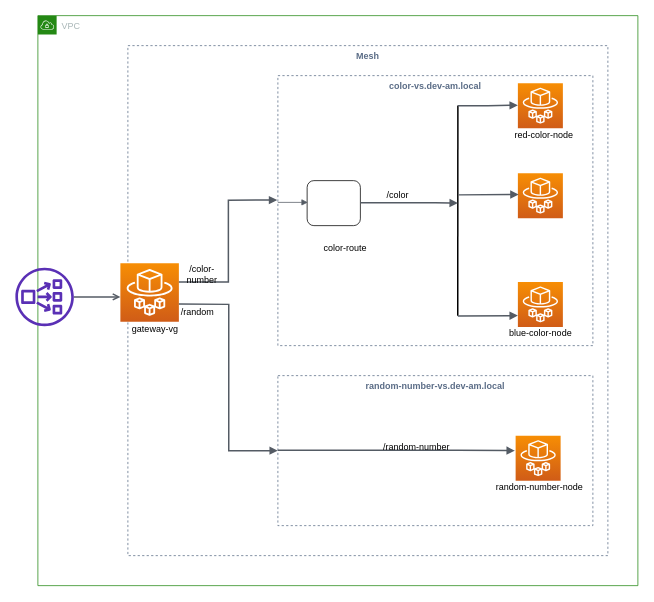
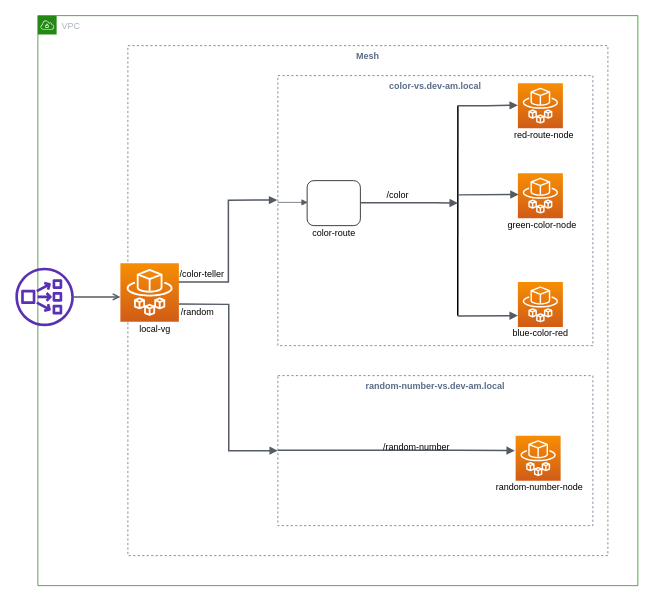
(544, 135) -> (544, 135)
none -> (542, 225)
(345, 248) -> (334, 233)
(202, 274) -> (202, 274)
(155, 329) -> (155, 329)
(541, 333) -> (541, 333)
